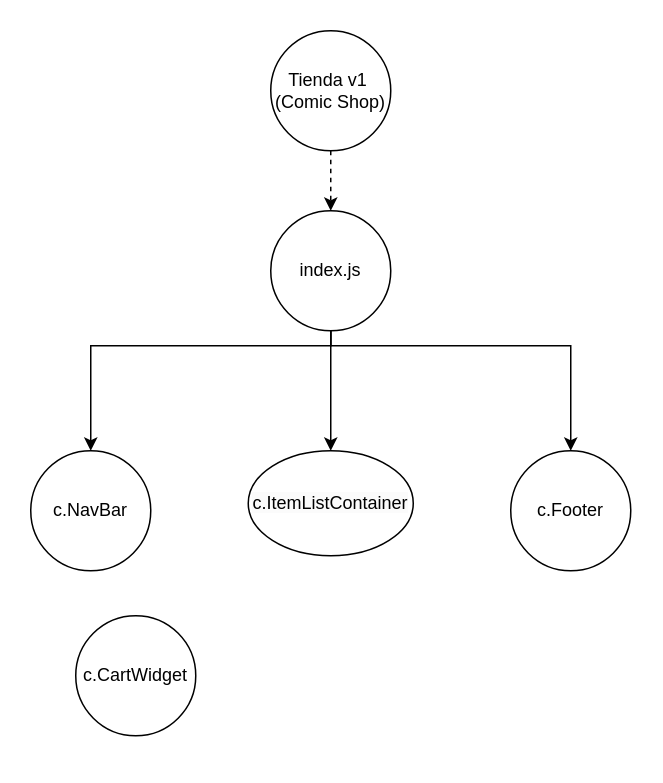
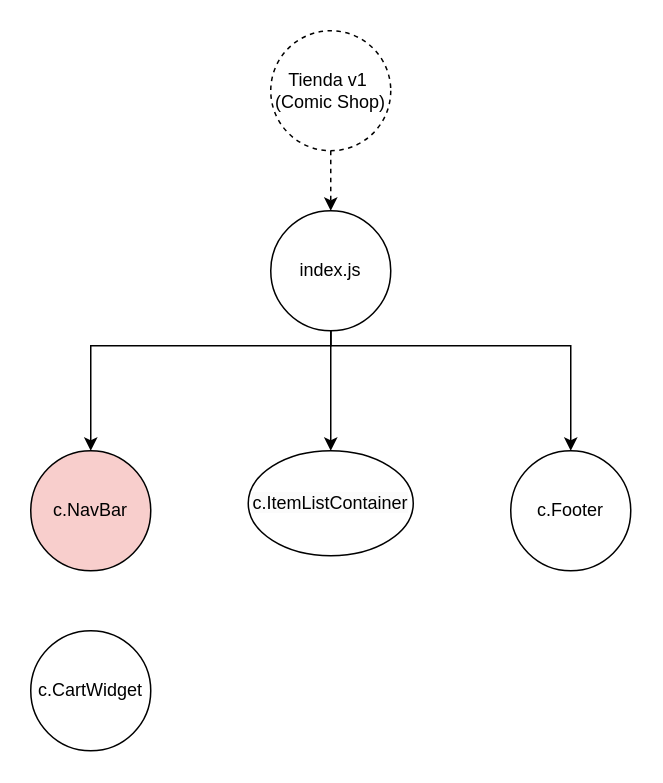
(331, 91) -> (331, 91)
(91, 511) -> (91, 511)
(136, 676) -> (91, 691)
